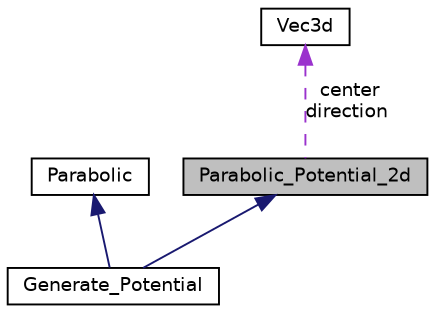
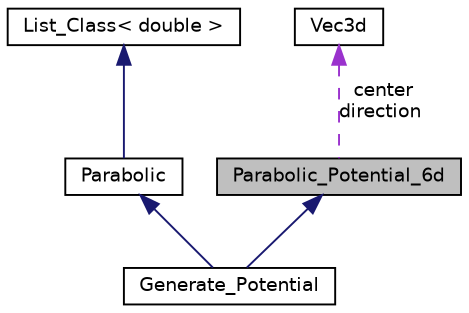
none -> (124, 27)
(305, 177) -> (339, 177)
